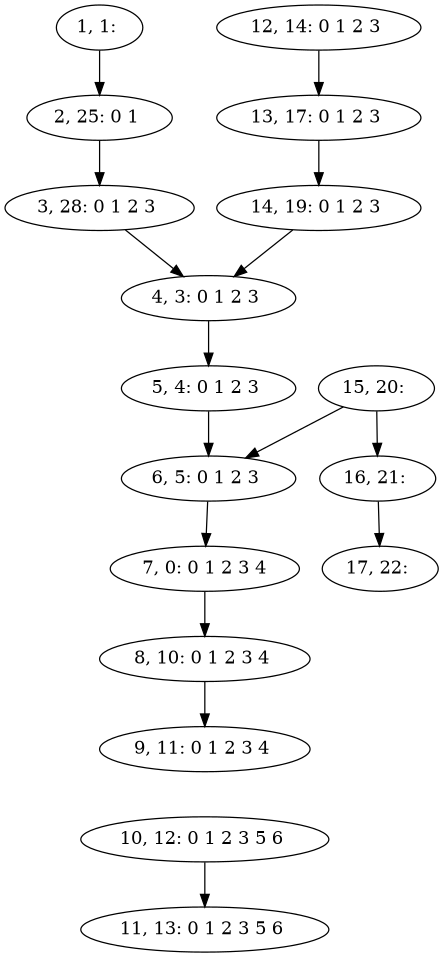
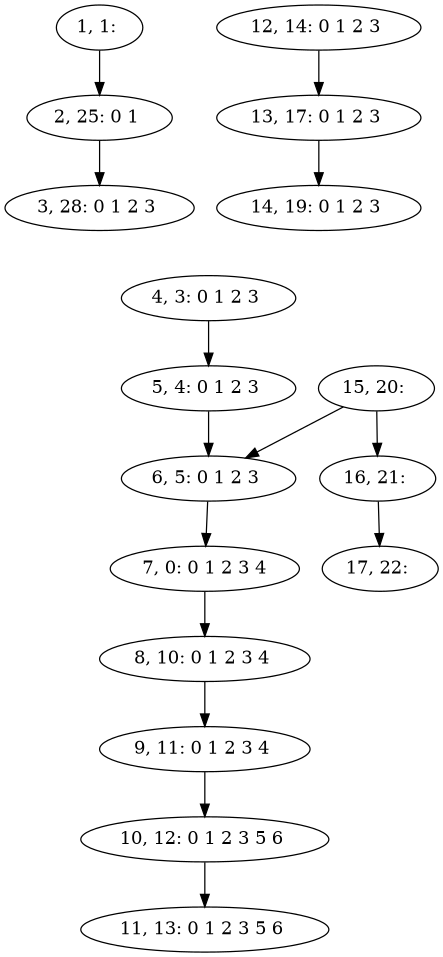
(149, 249) -> none
(268, 249) -> none
none -> (205, 788)
